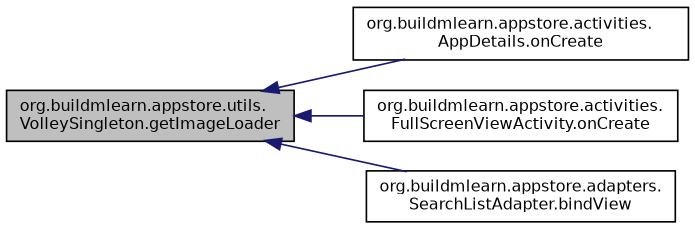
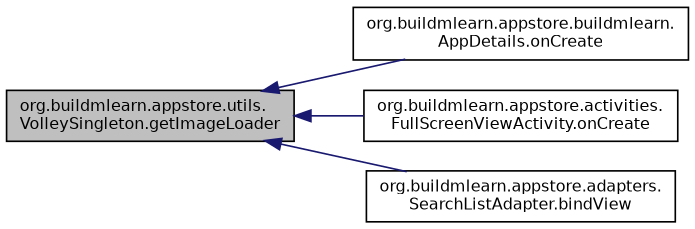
(521, 34) -> (521, 34)
